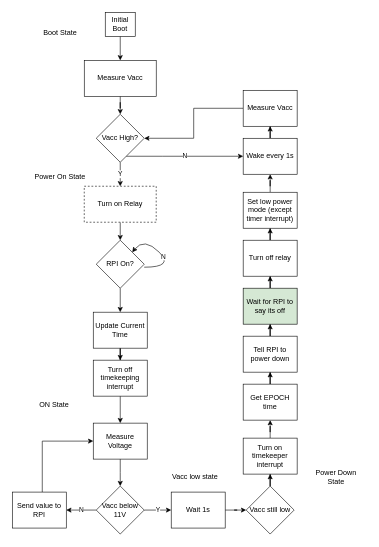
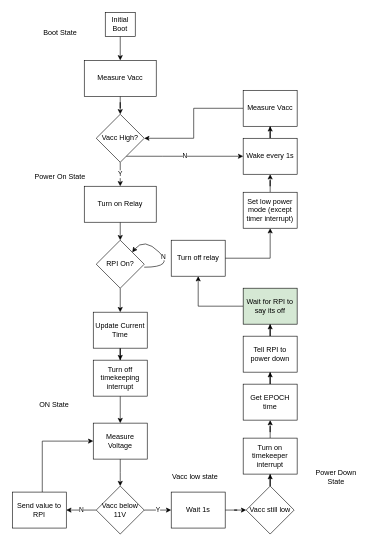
(120, 204) -> (120, 204)
(270, 258) -> (198, 258)
